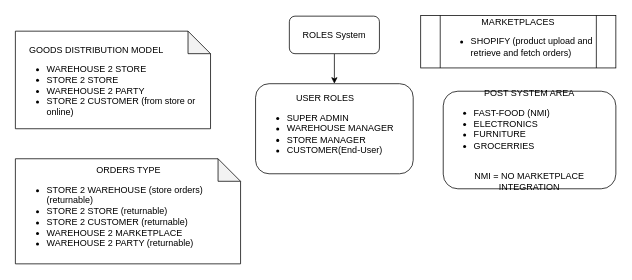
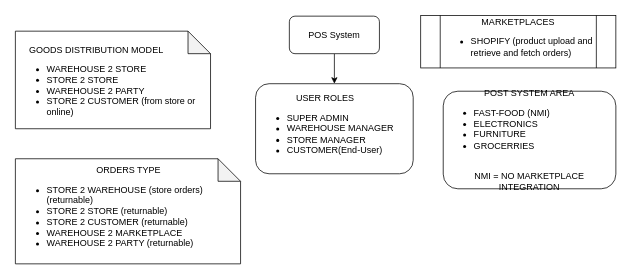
(334, 35) -> (334, 35)
